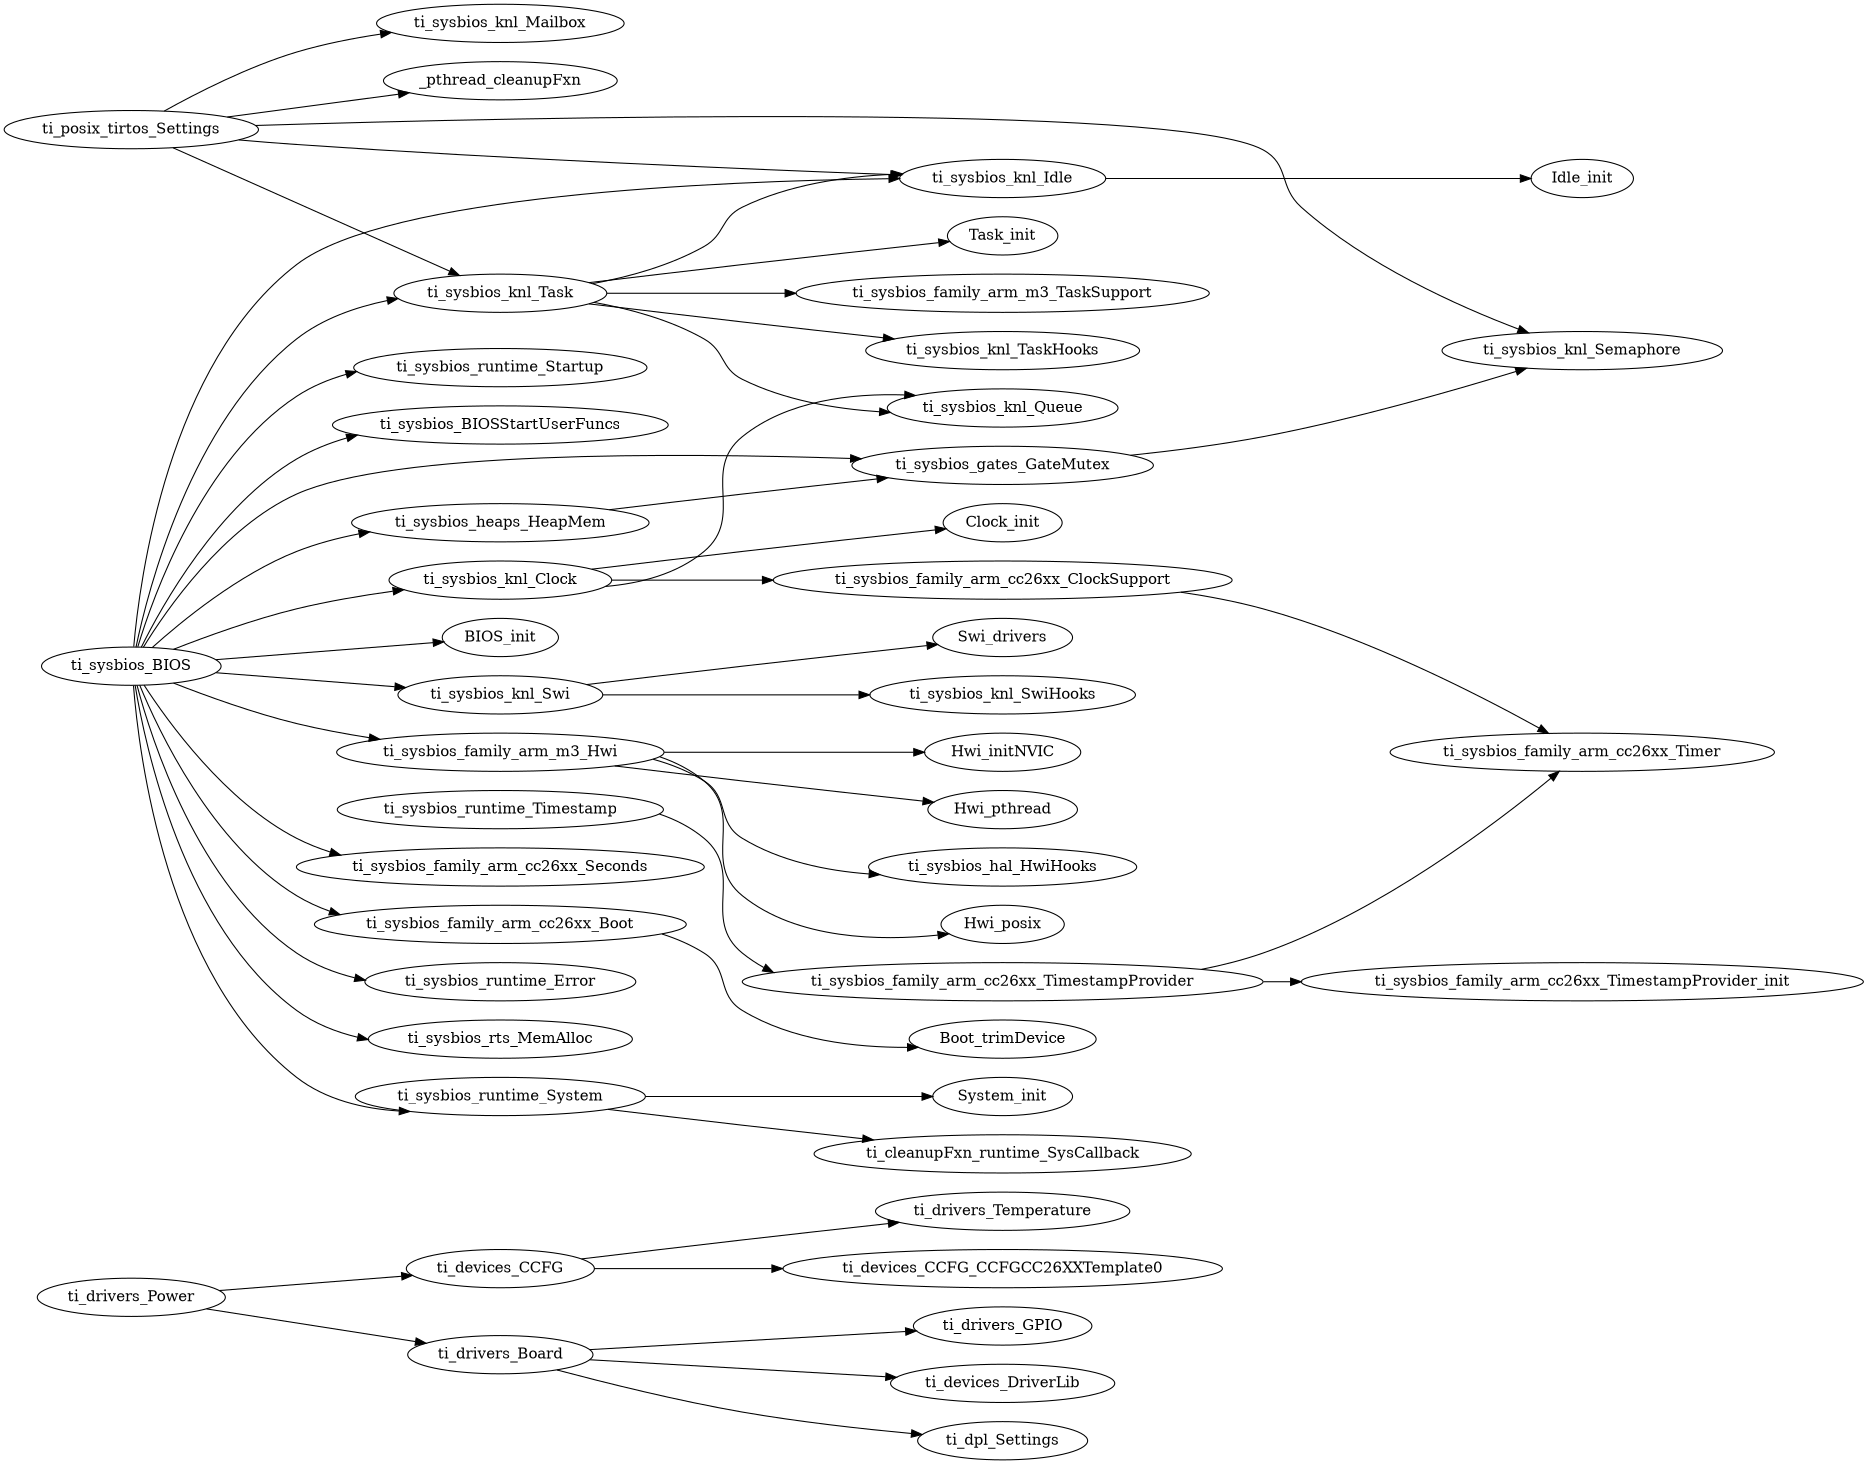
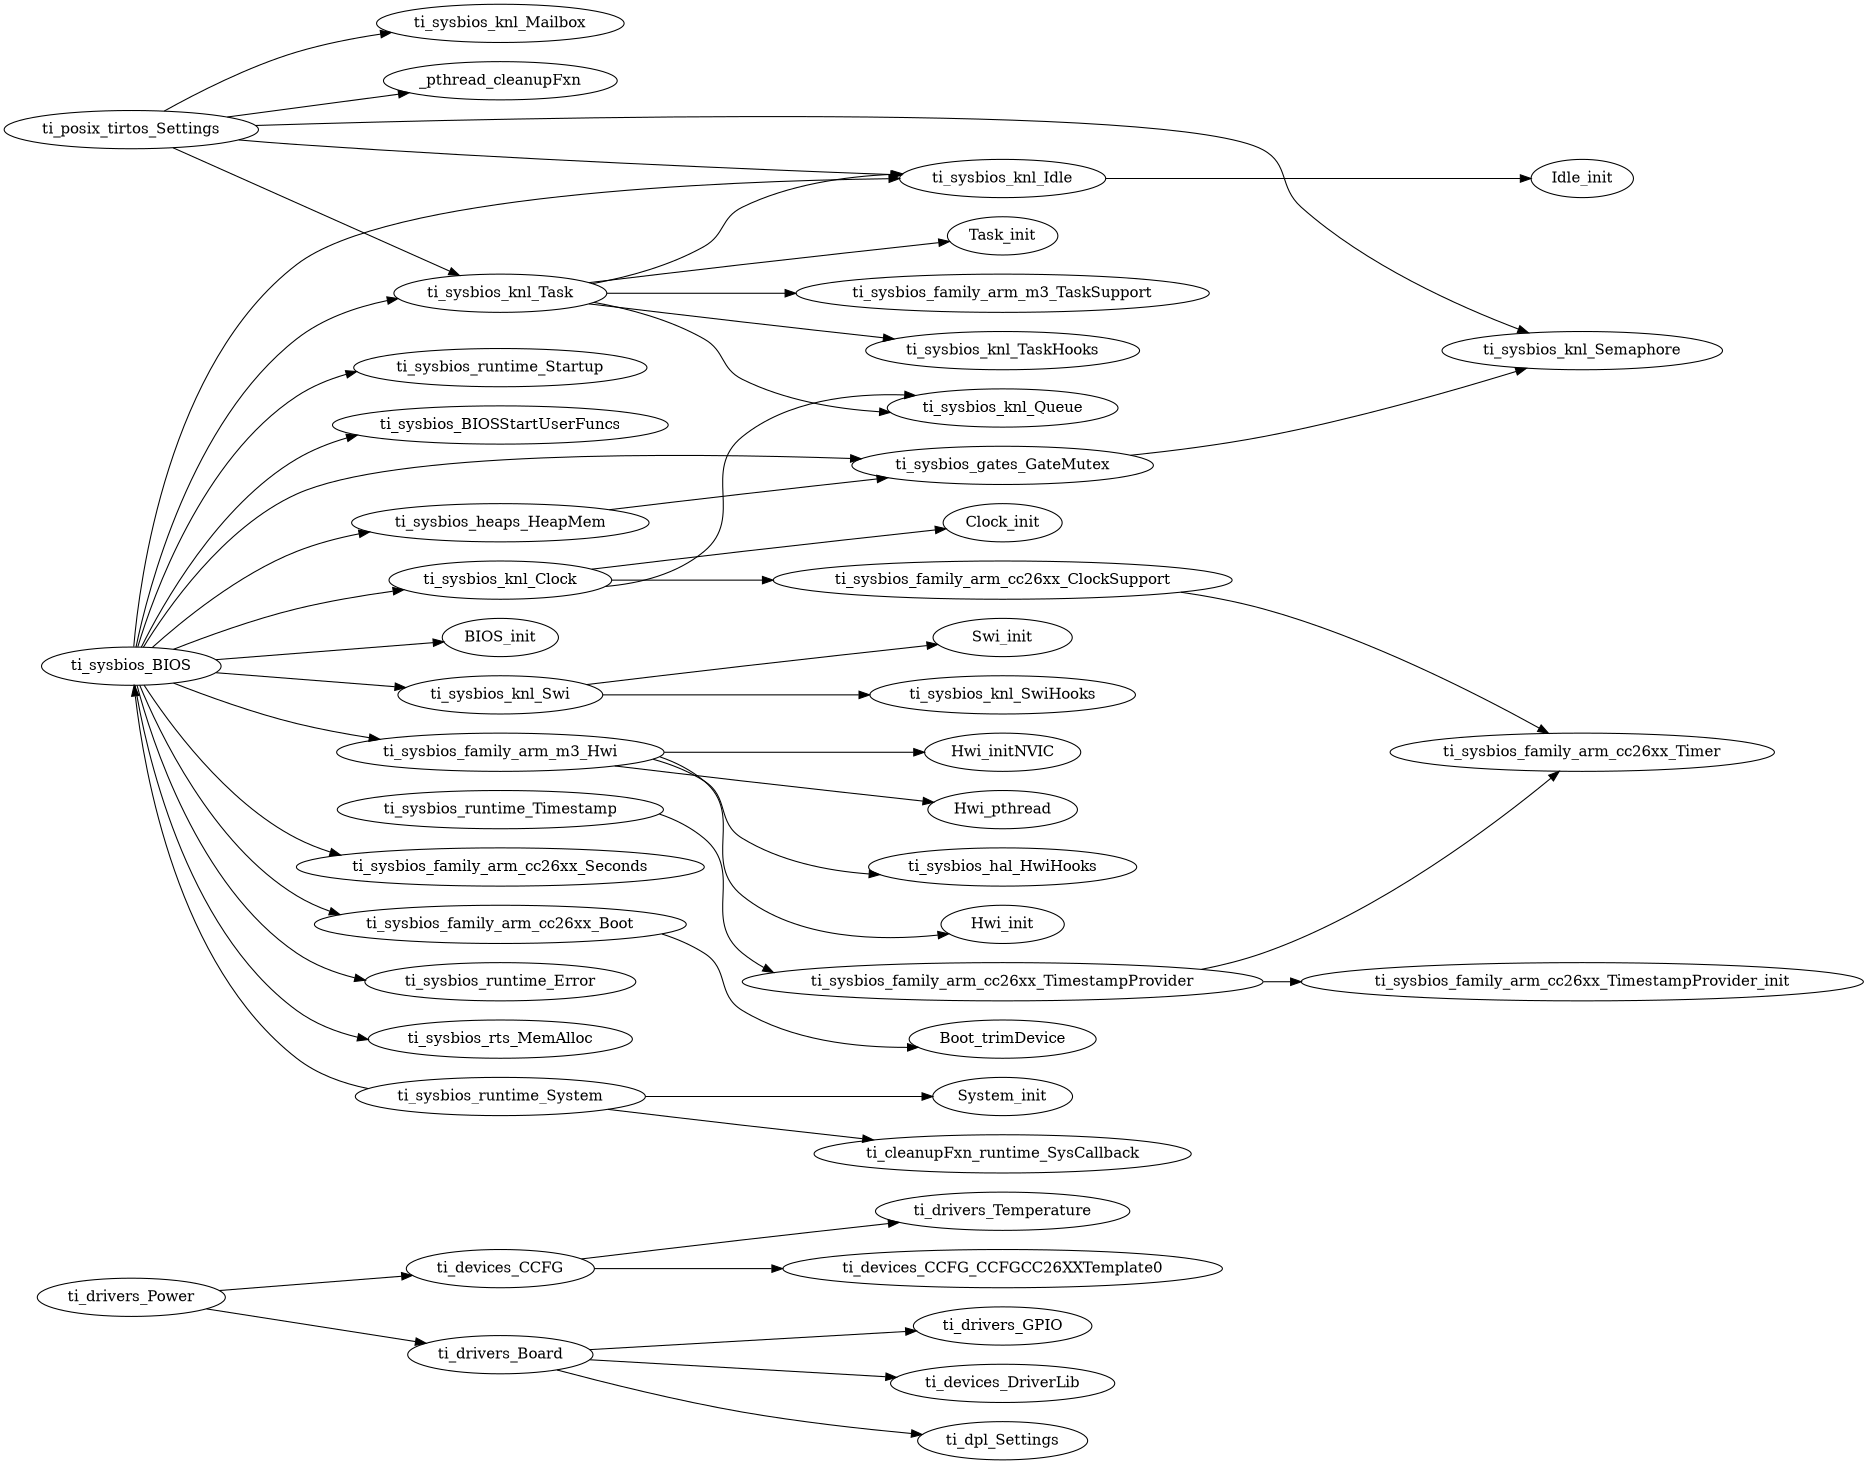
(1003, 638) -> (1003, 638)
(1003, 924) -> (1003, 924)
(200, 948) -> (199, 929)
